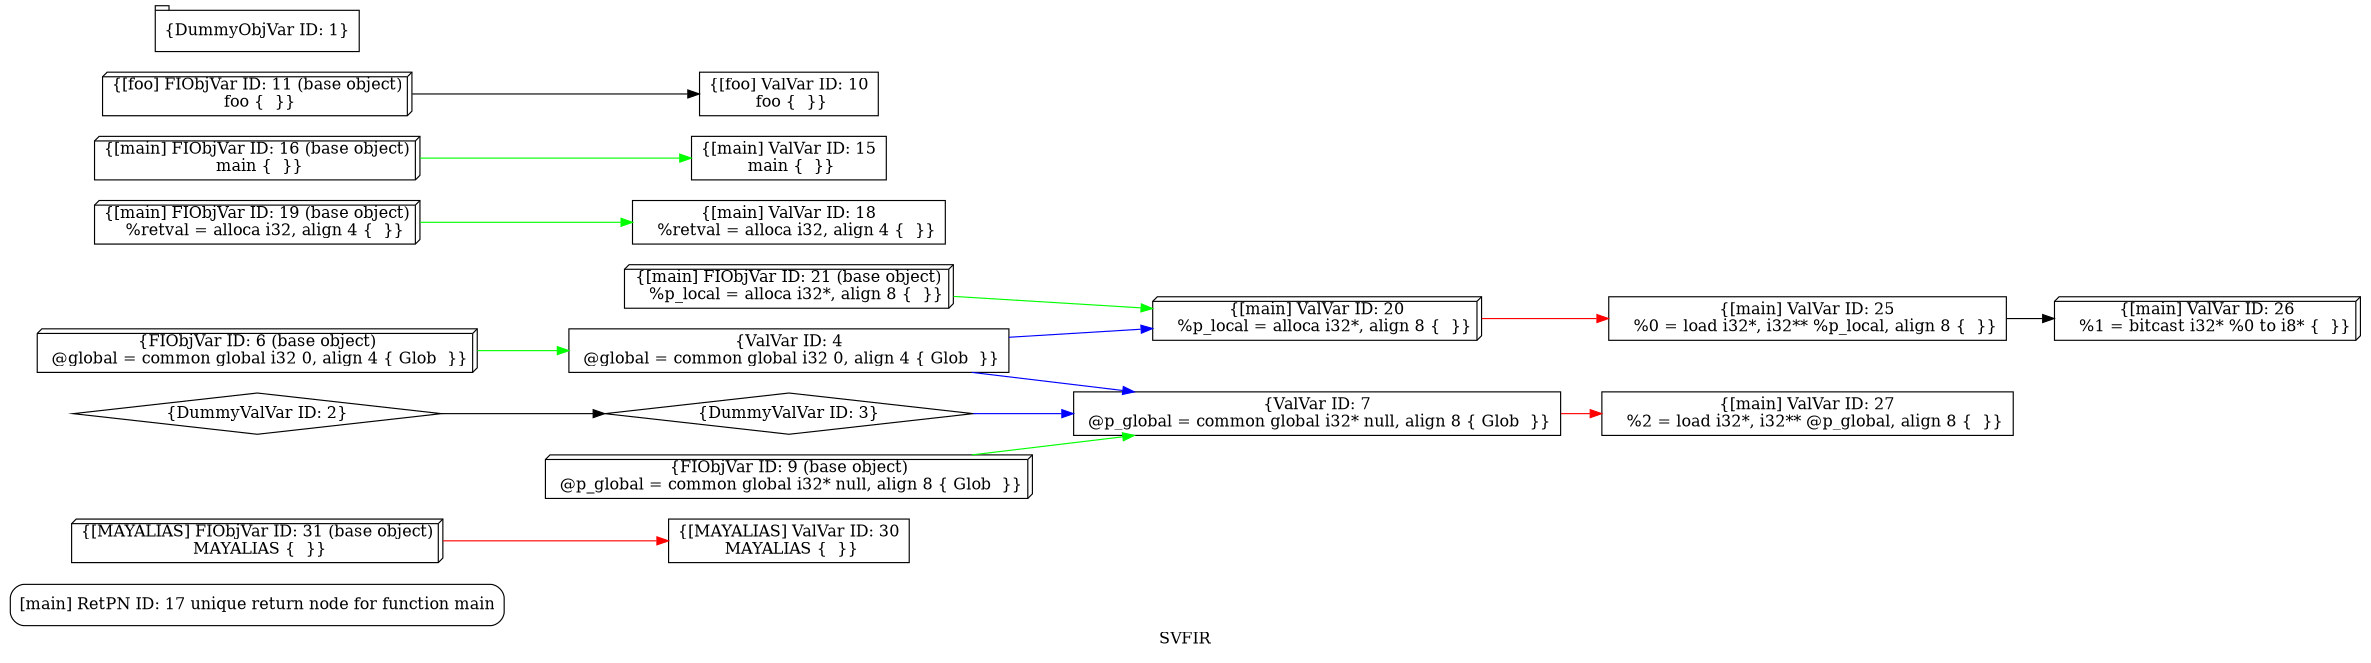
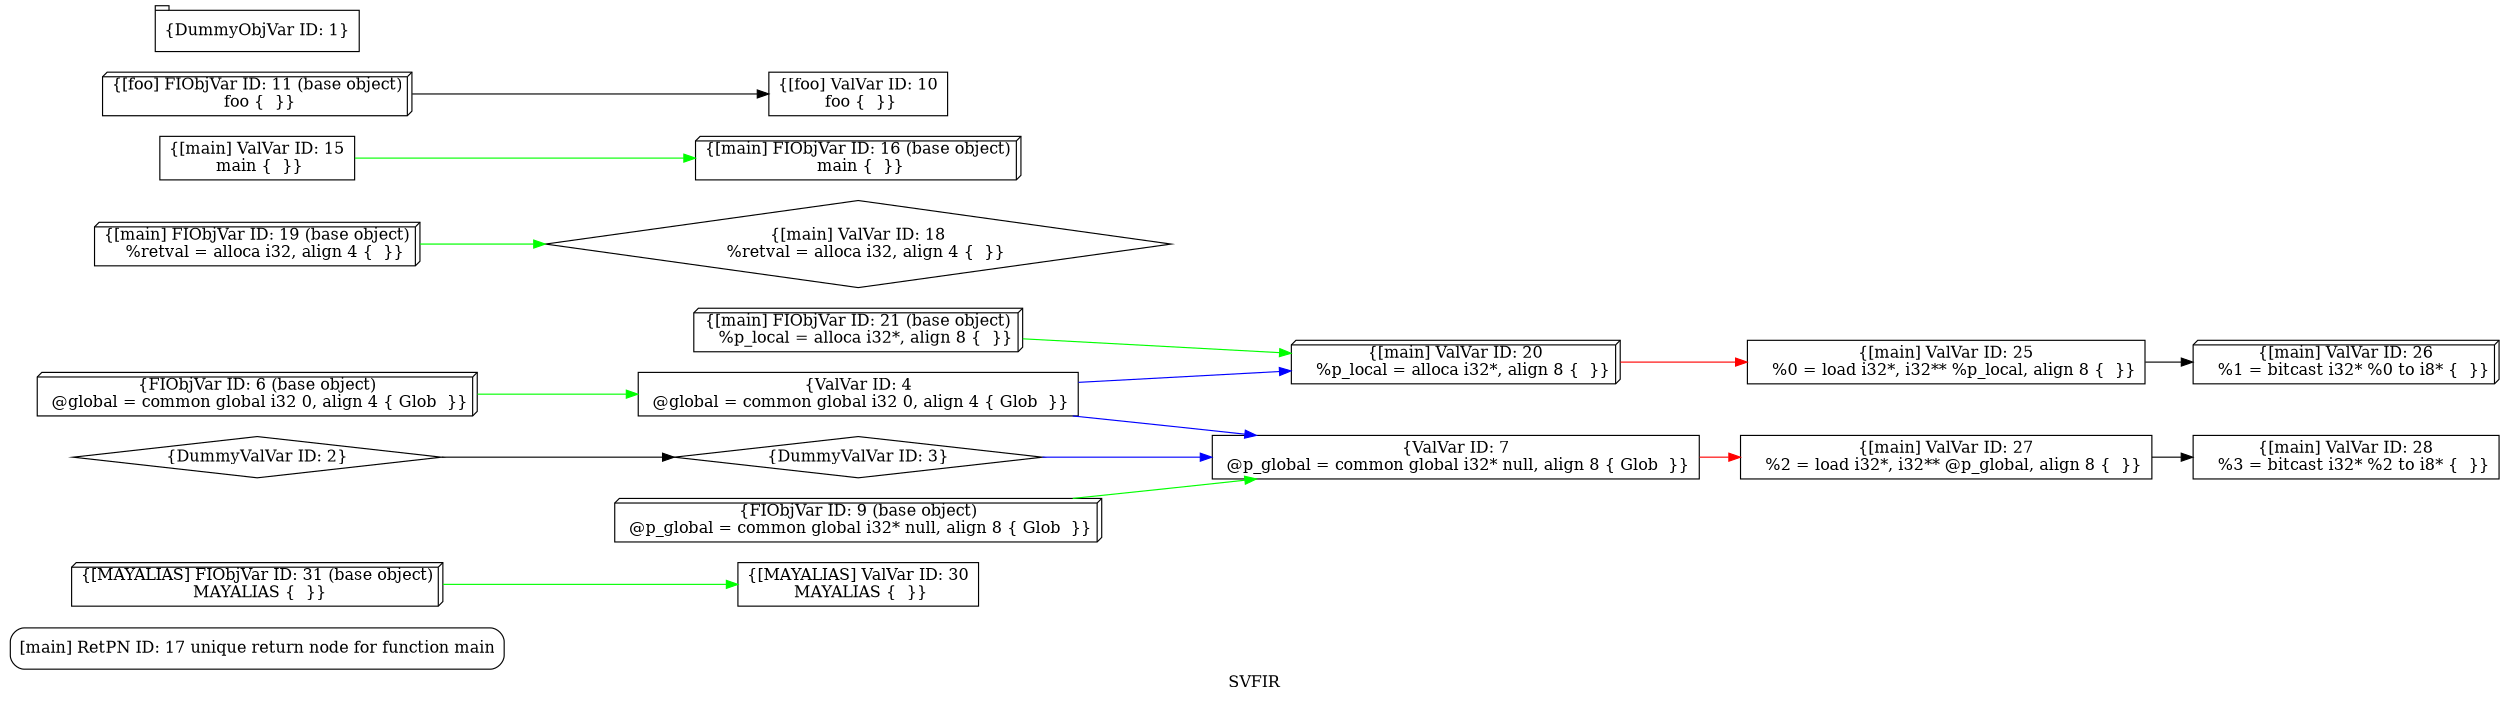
(550, 158) -> (519, 158)
(789, 222) -> (858, 244)
none -> (2346, 457)
(550, 541) -> (585, 584)
